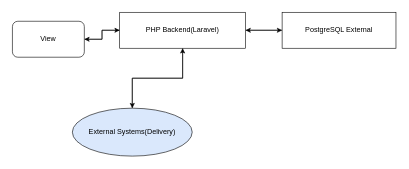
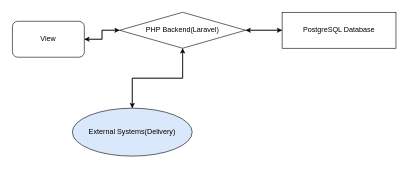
(183, 30) -> (183, 30)
(339, 30) -> (339, 30)
